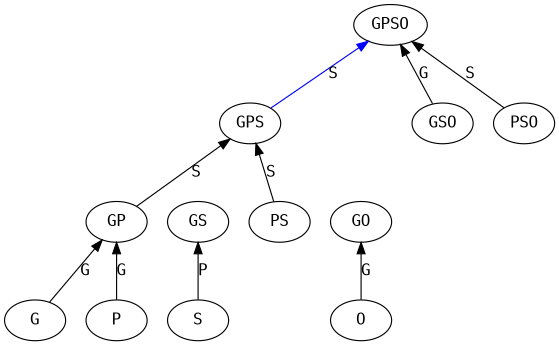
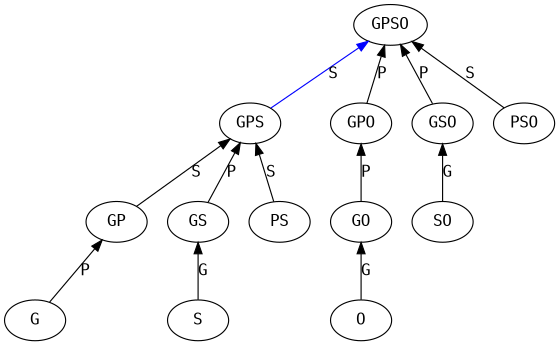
(424, 74) -> (424, 74)
none -> (361, 123)
none -> (221, 178)
none -> (443, 222)
(85, 271) -> (85, 271)
(203, 271) -> (203, 271)
(117, 320) -> none
